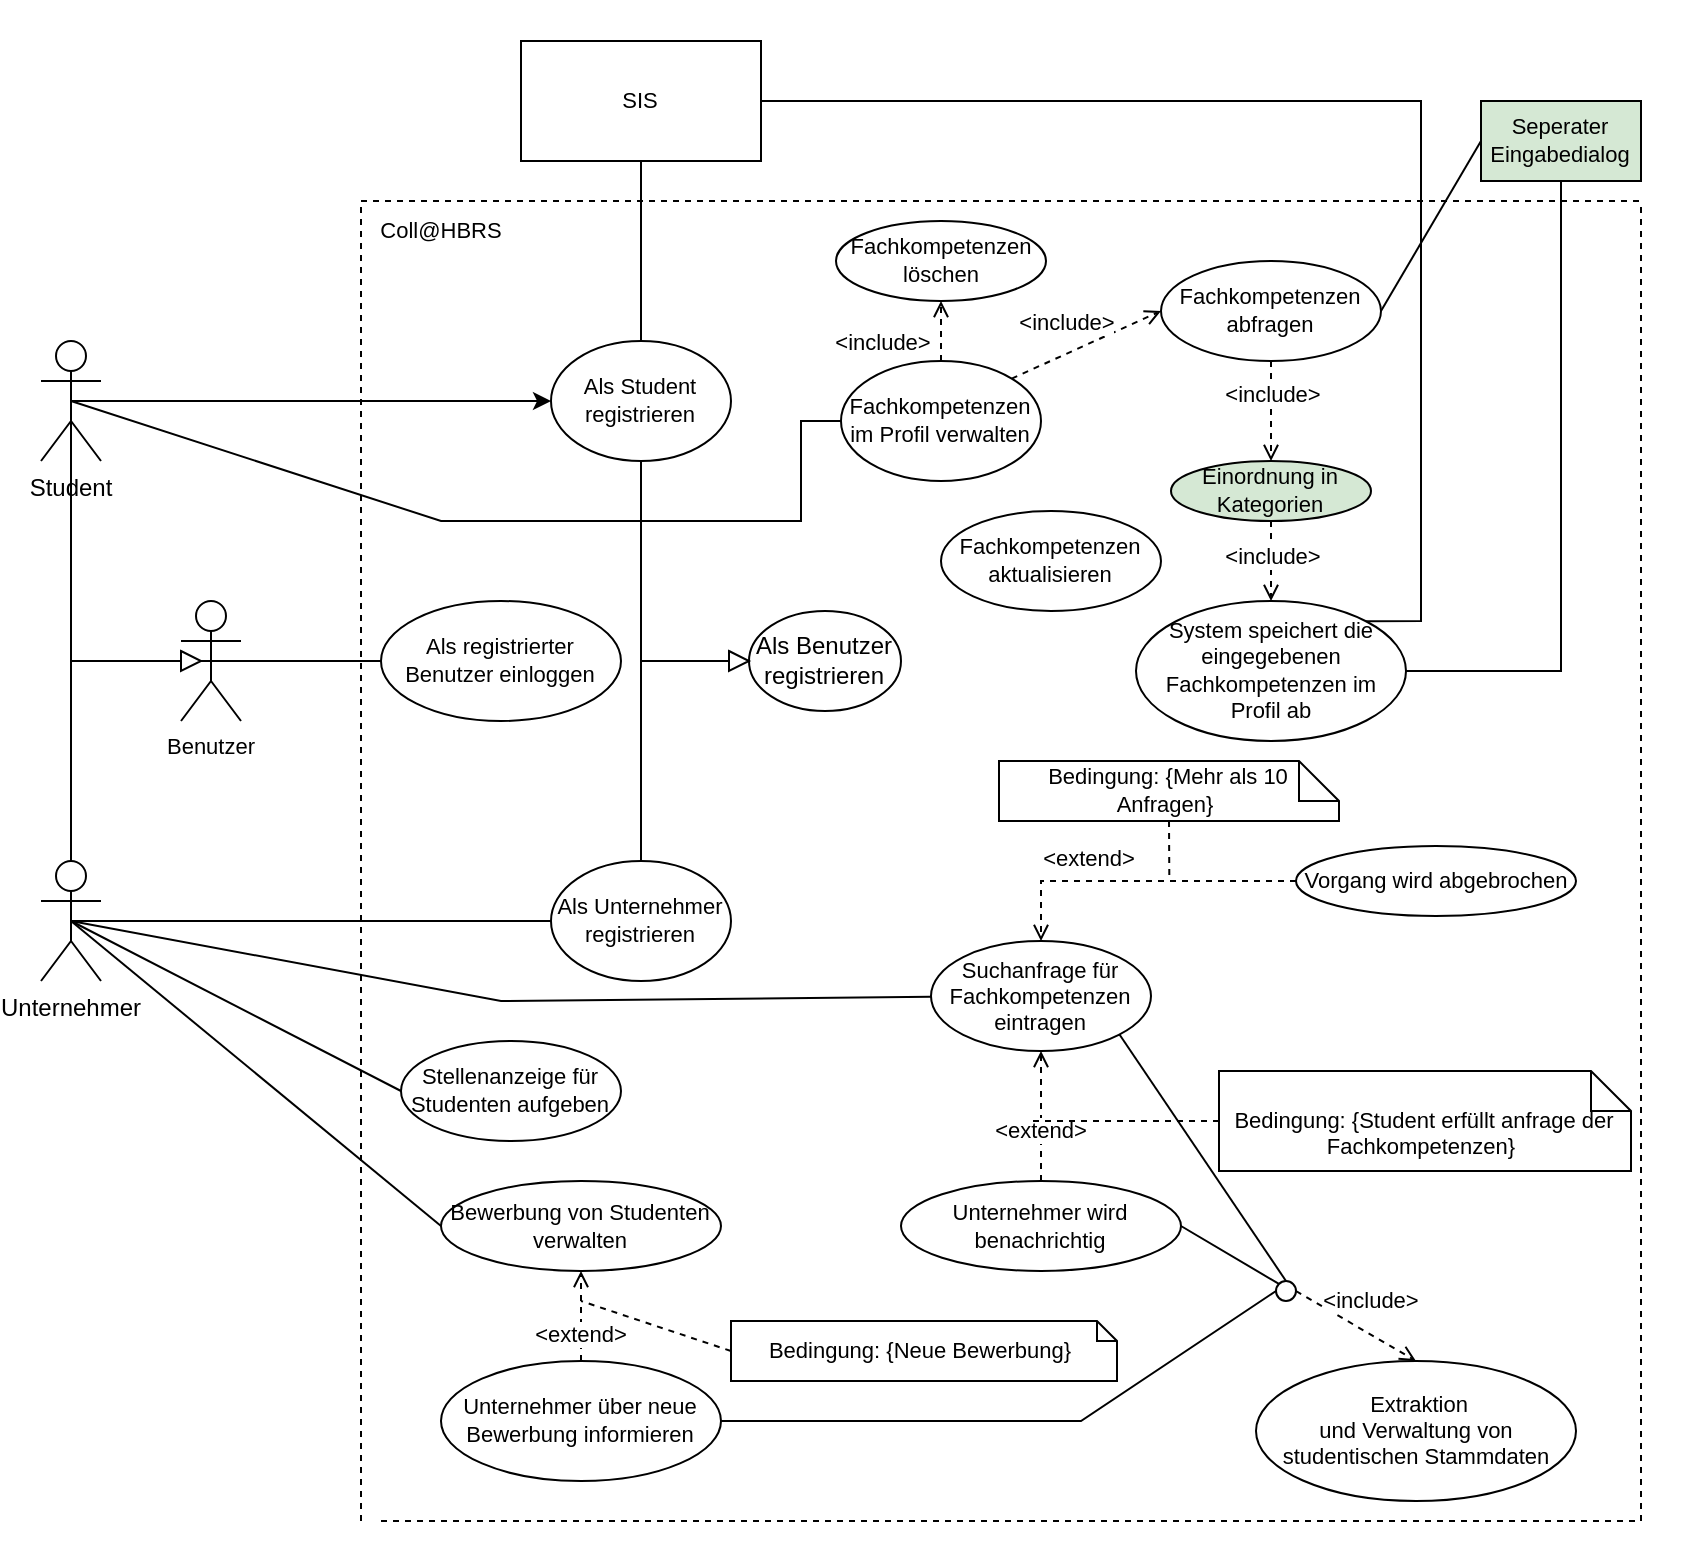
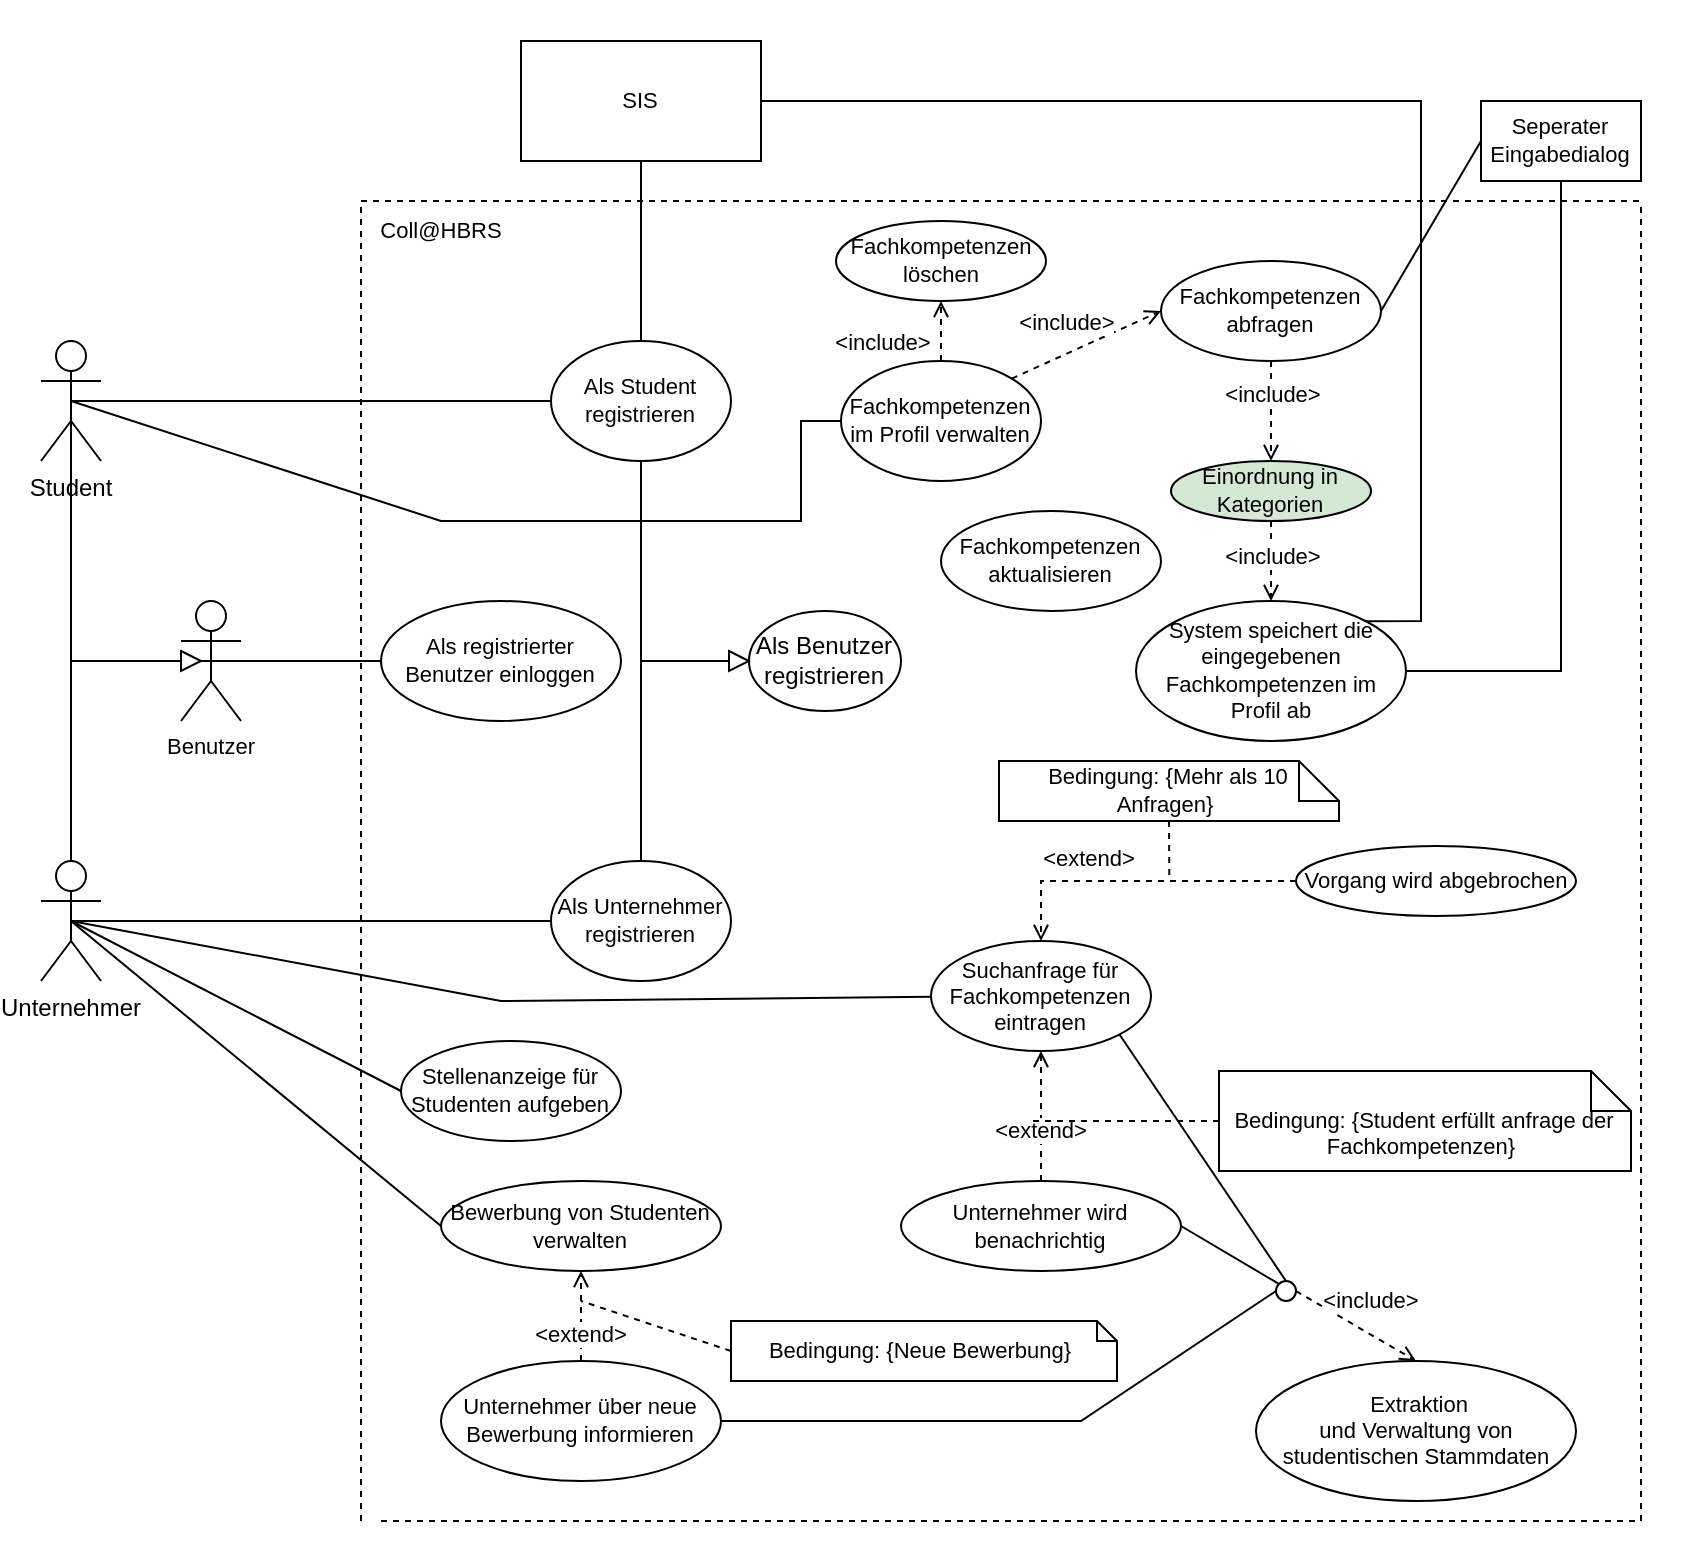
(1561, 141) -> (1561, 141)
(536, 401) -> (541, 401)
